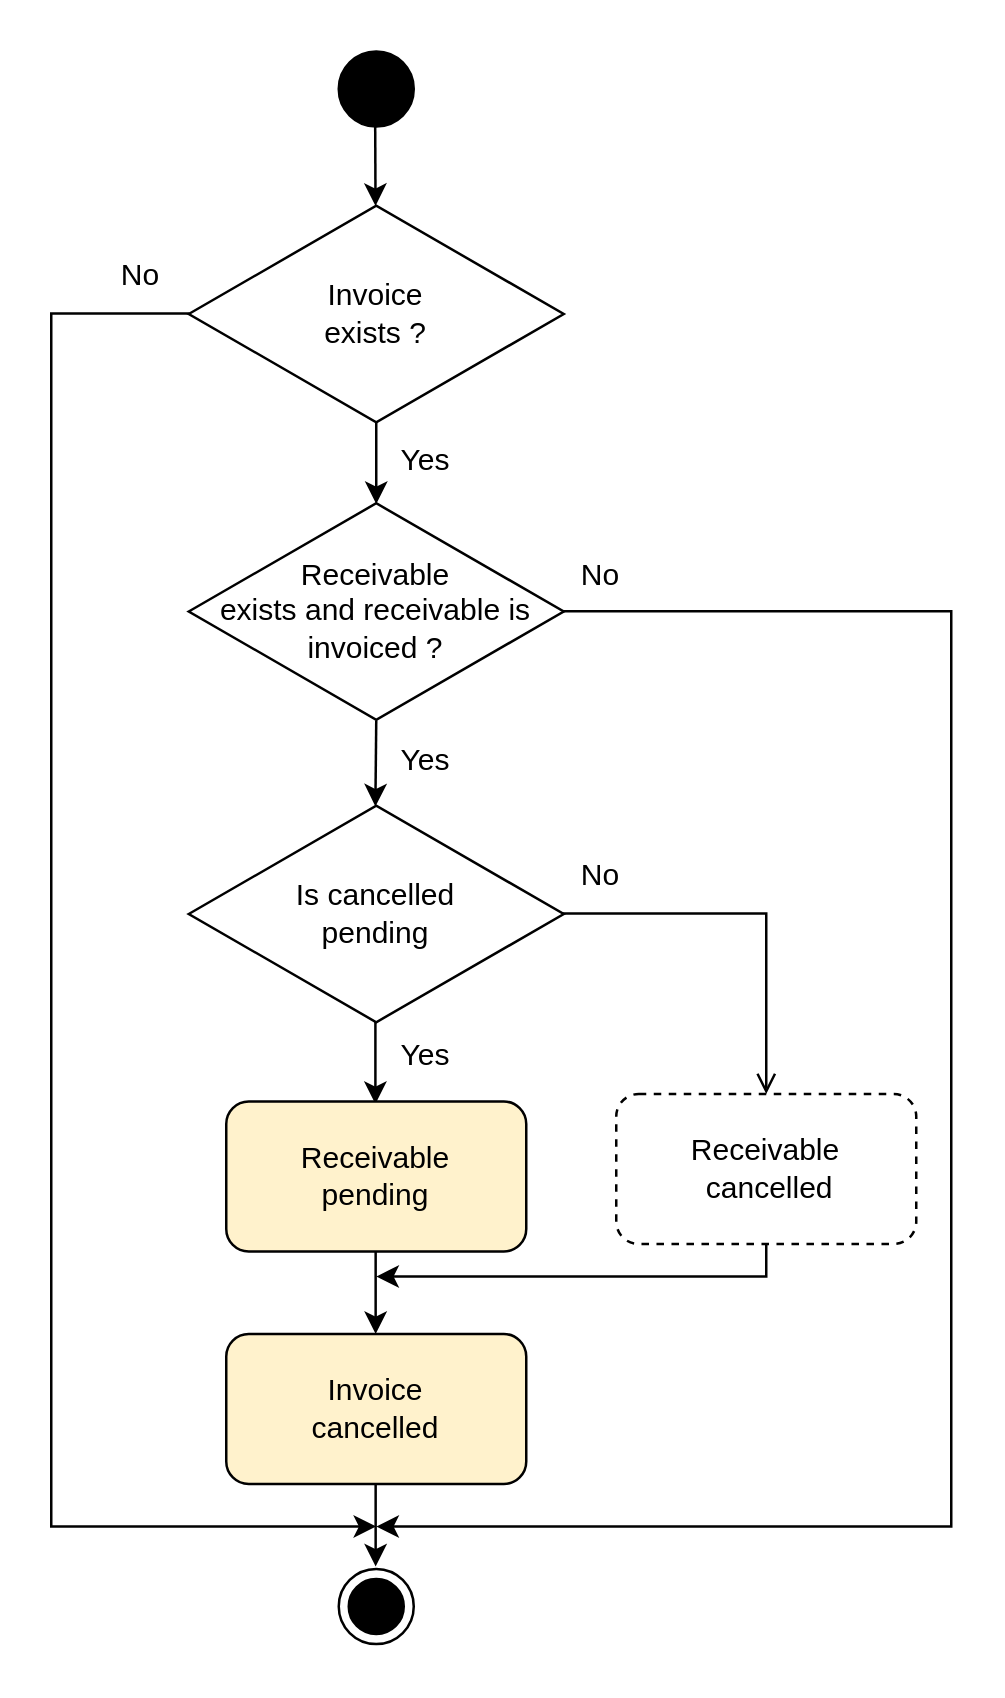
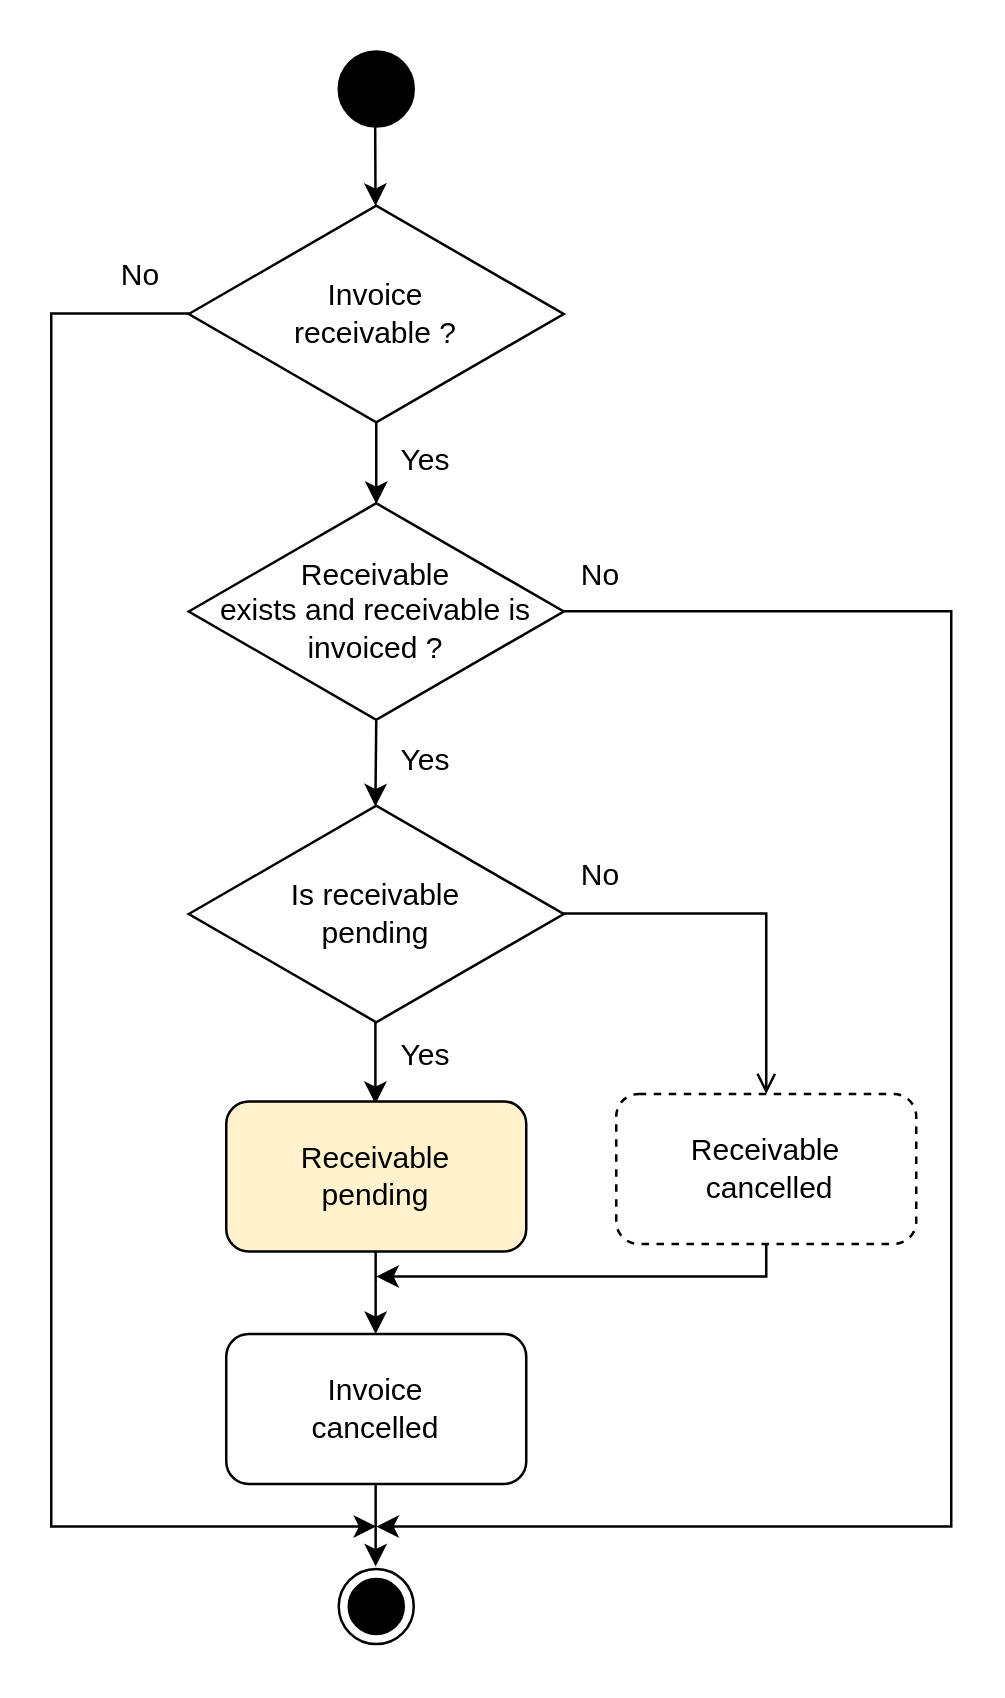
(376, 314) -> (376, 314)
(376, 914) -> (376, 914)
(376, 1409) -> (376, 1409)
